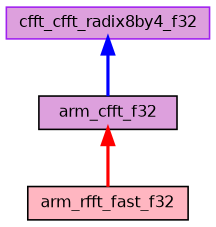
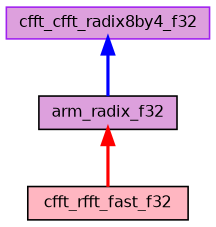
(108, 113) -> (108, 113)
(108, 203) -> (108, 203)
